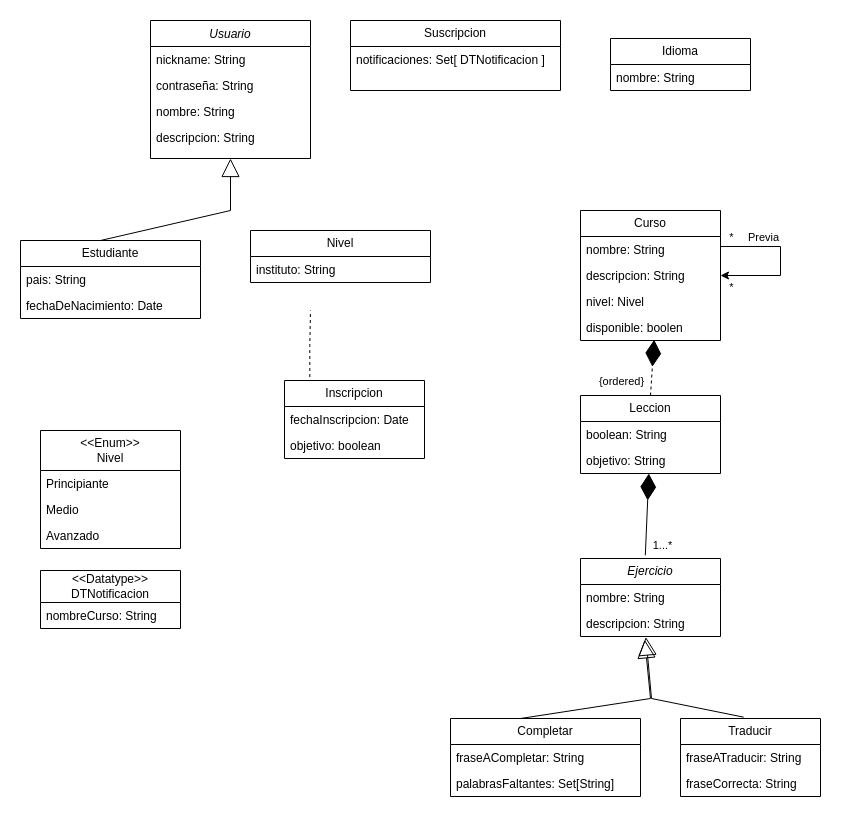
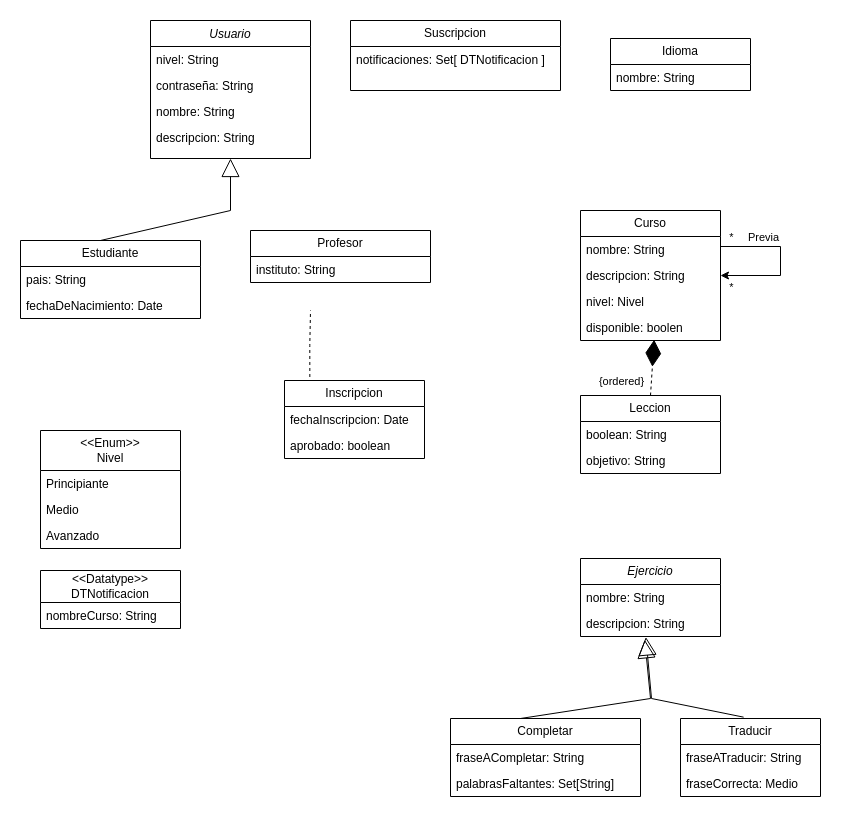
(204, 60) -> (192, 60)
(341, 244) -> (341, 244)
(341, 447) -> (343, 447)
(646, 528) -> none
(752, 792) -> (749, 785)
